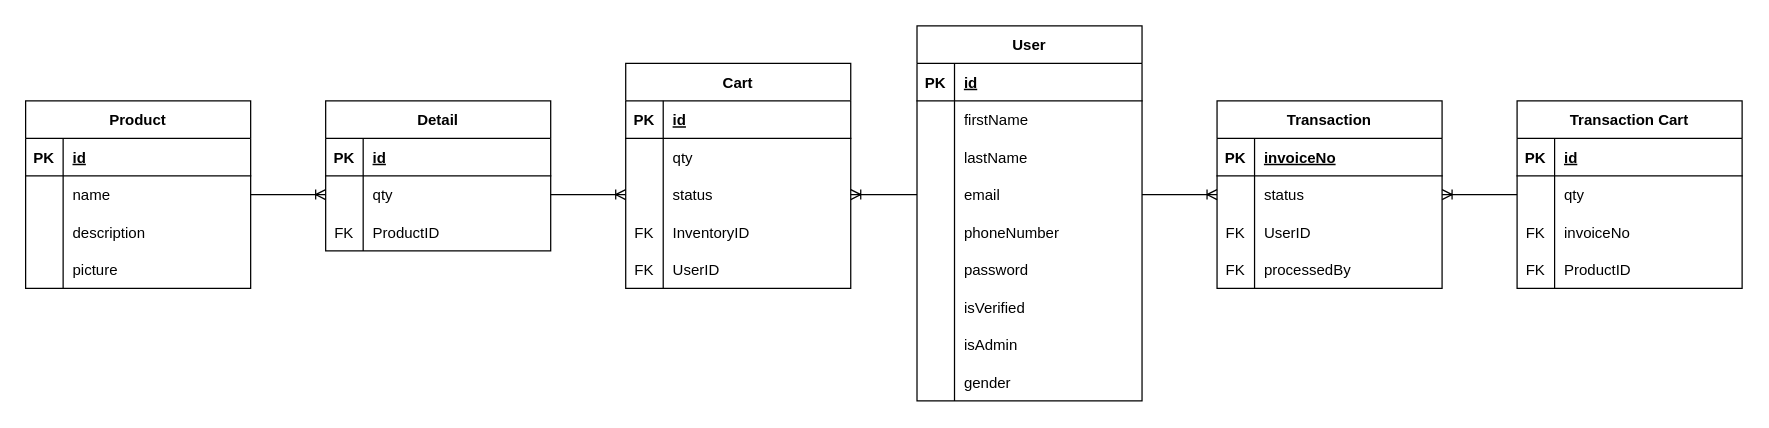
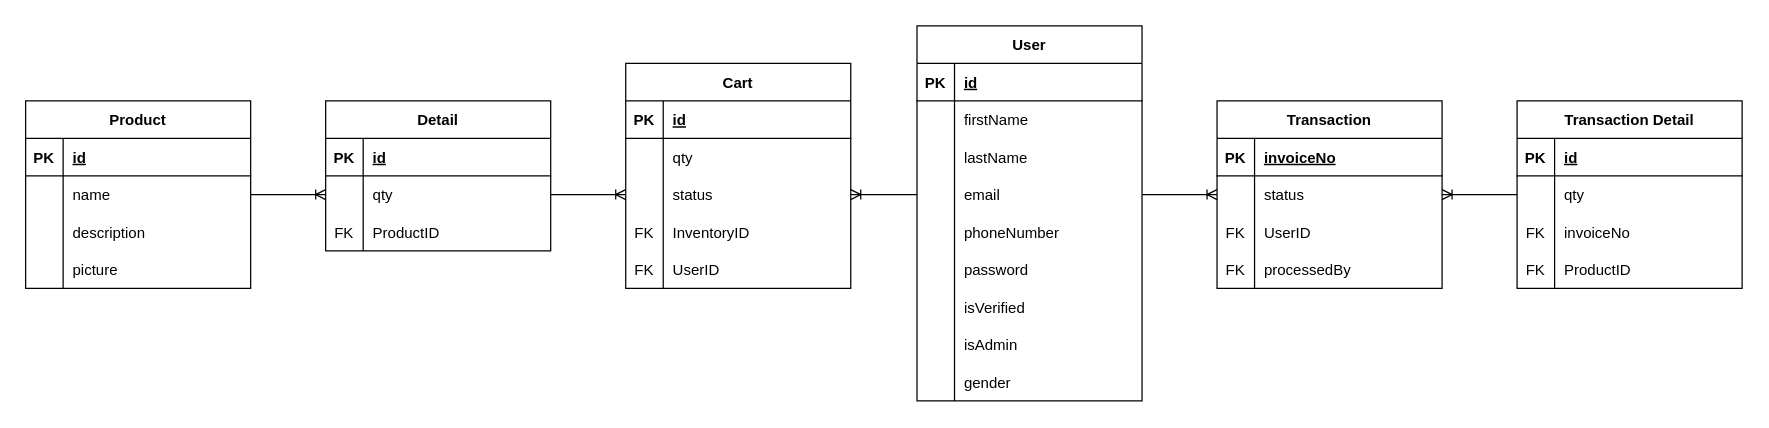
(1629, 120) -> (1629, 120)
